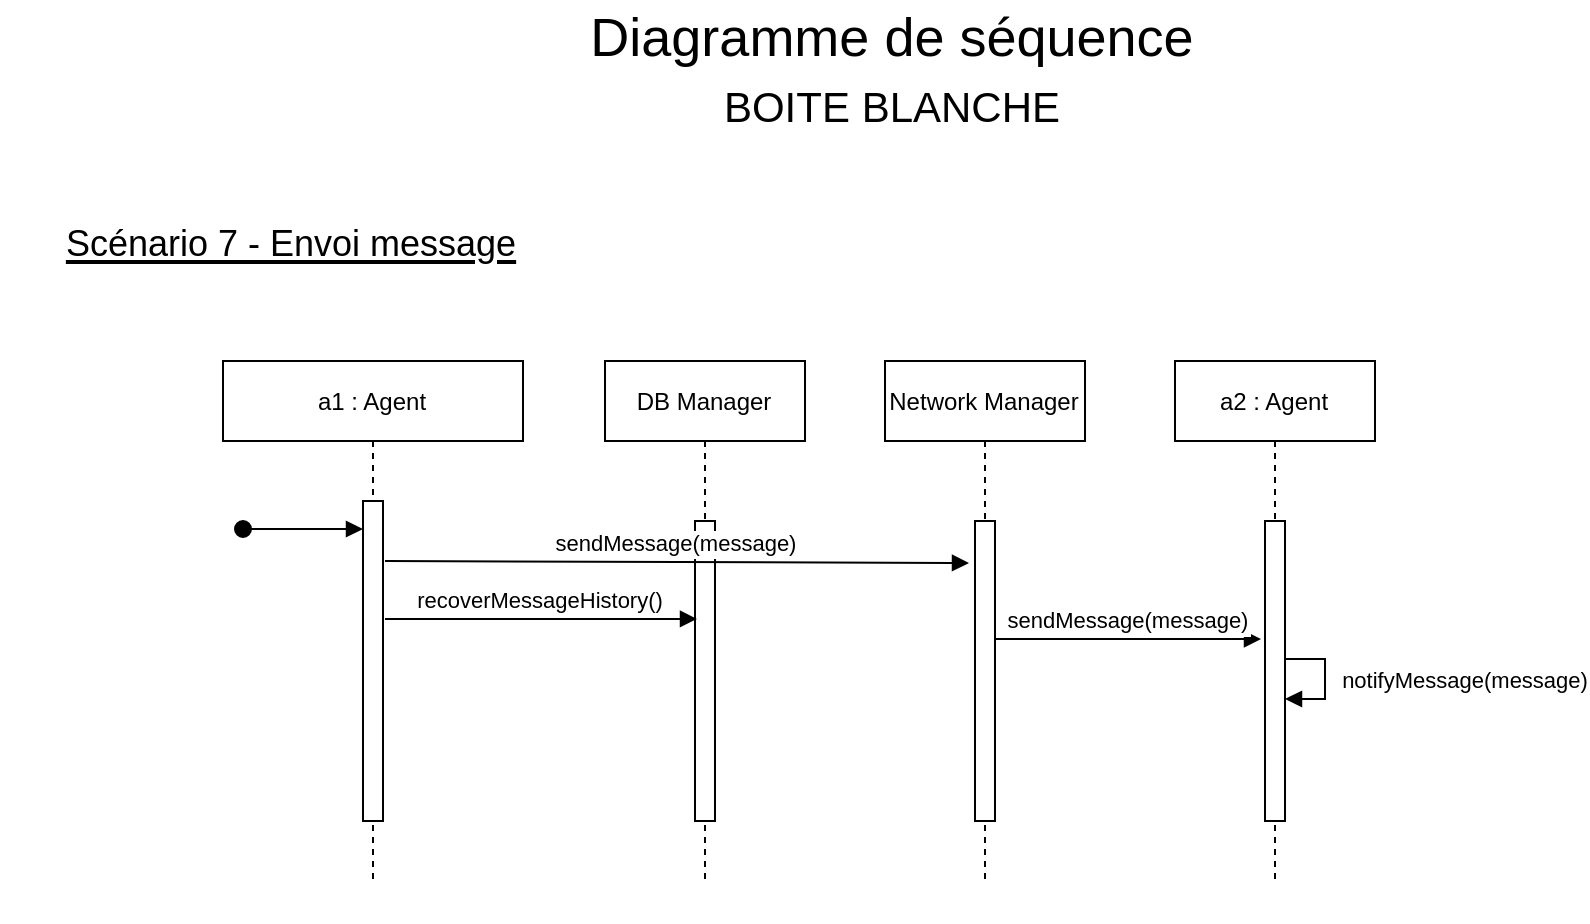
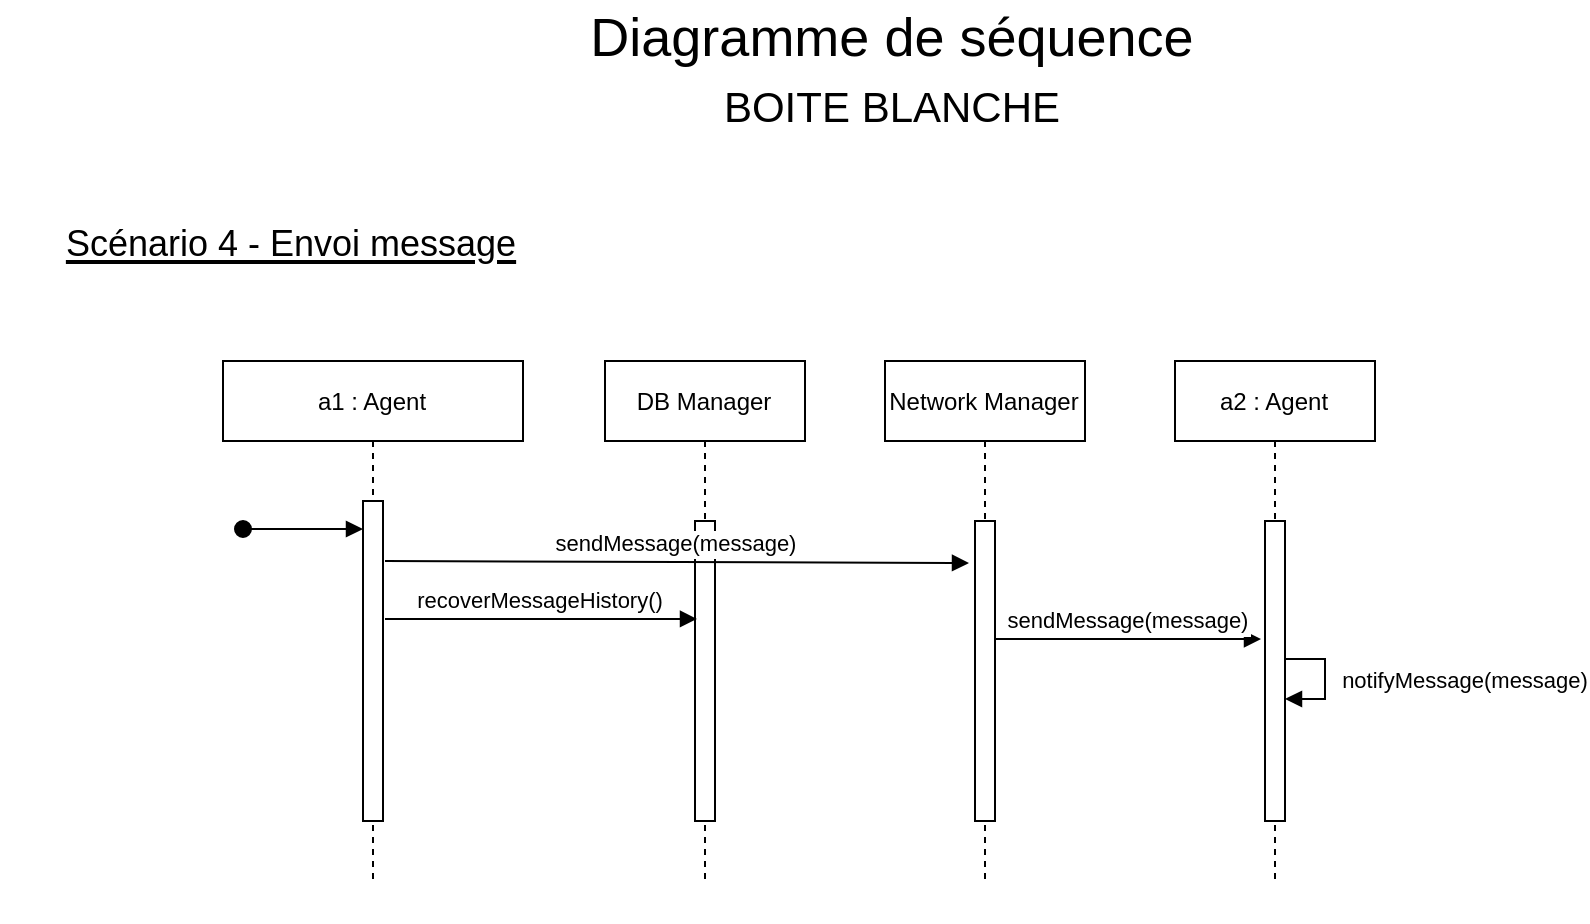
(292, 241) -> (292, 241)
